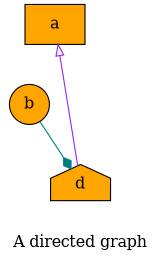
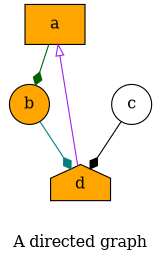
none -> (44, 58)
none -> (132, 104)
